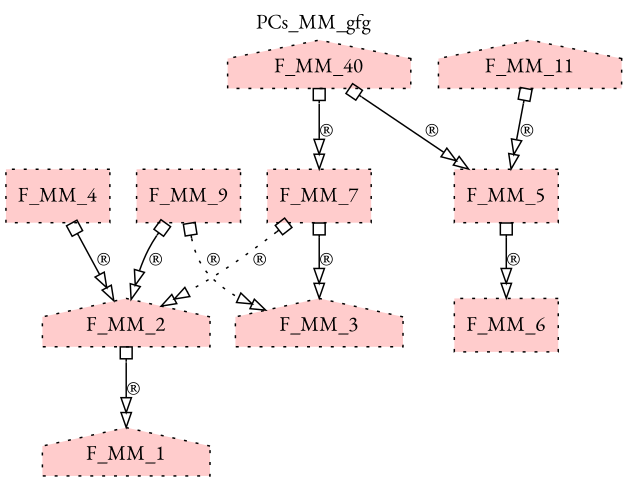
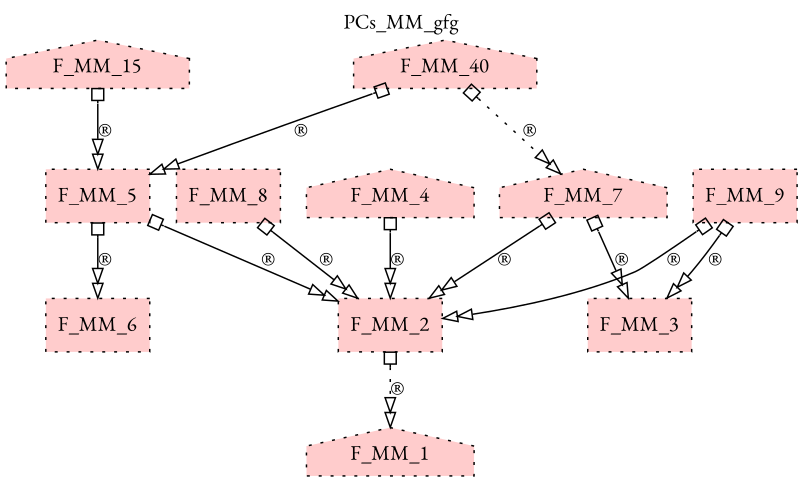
(530, 67) -> (98, 67)
(319, 121) -> (509, 126)
(58, 196) -> (390, 196)
none -> (228, 196)
(319, 196) -> (583, 196)
none -> (237, 258)
(233, 264) -> (497, 254)
(205, 270) -> (704, 256)
(126, 325) -> (390, 325)
(319, 325) -> (640, 325)
(126, 380) -> (390, 382)
